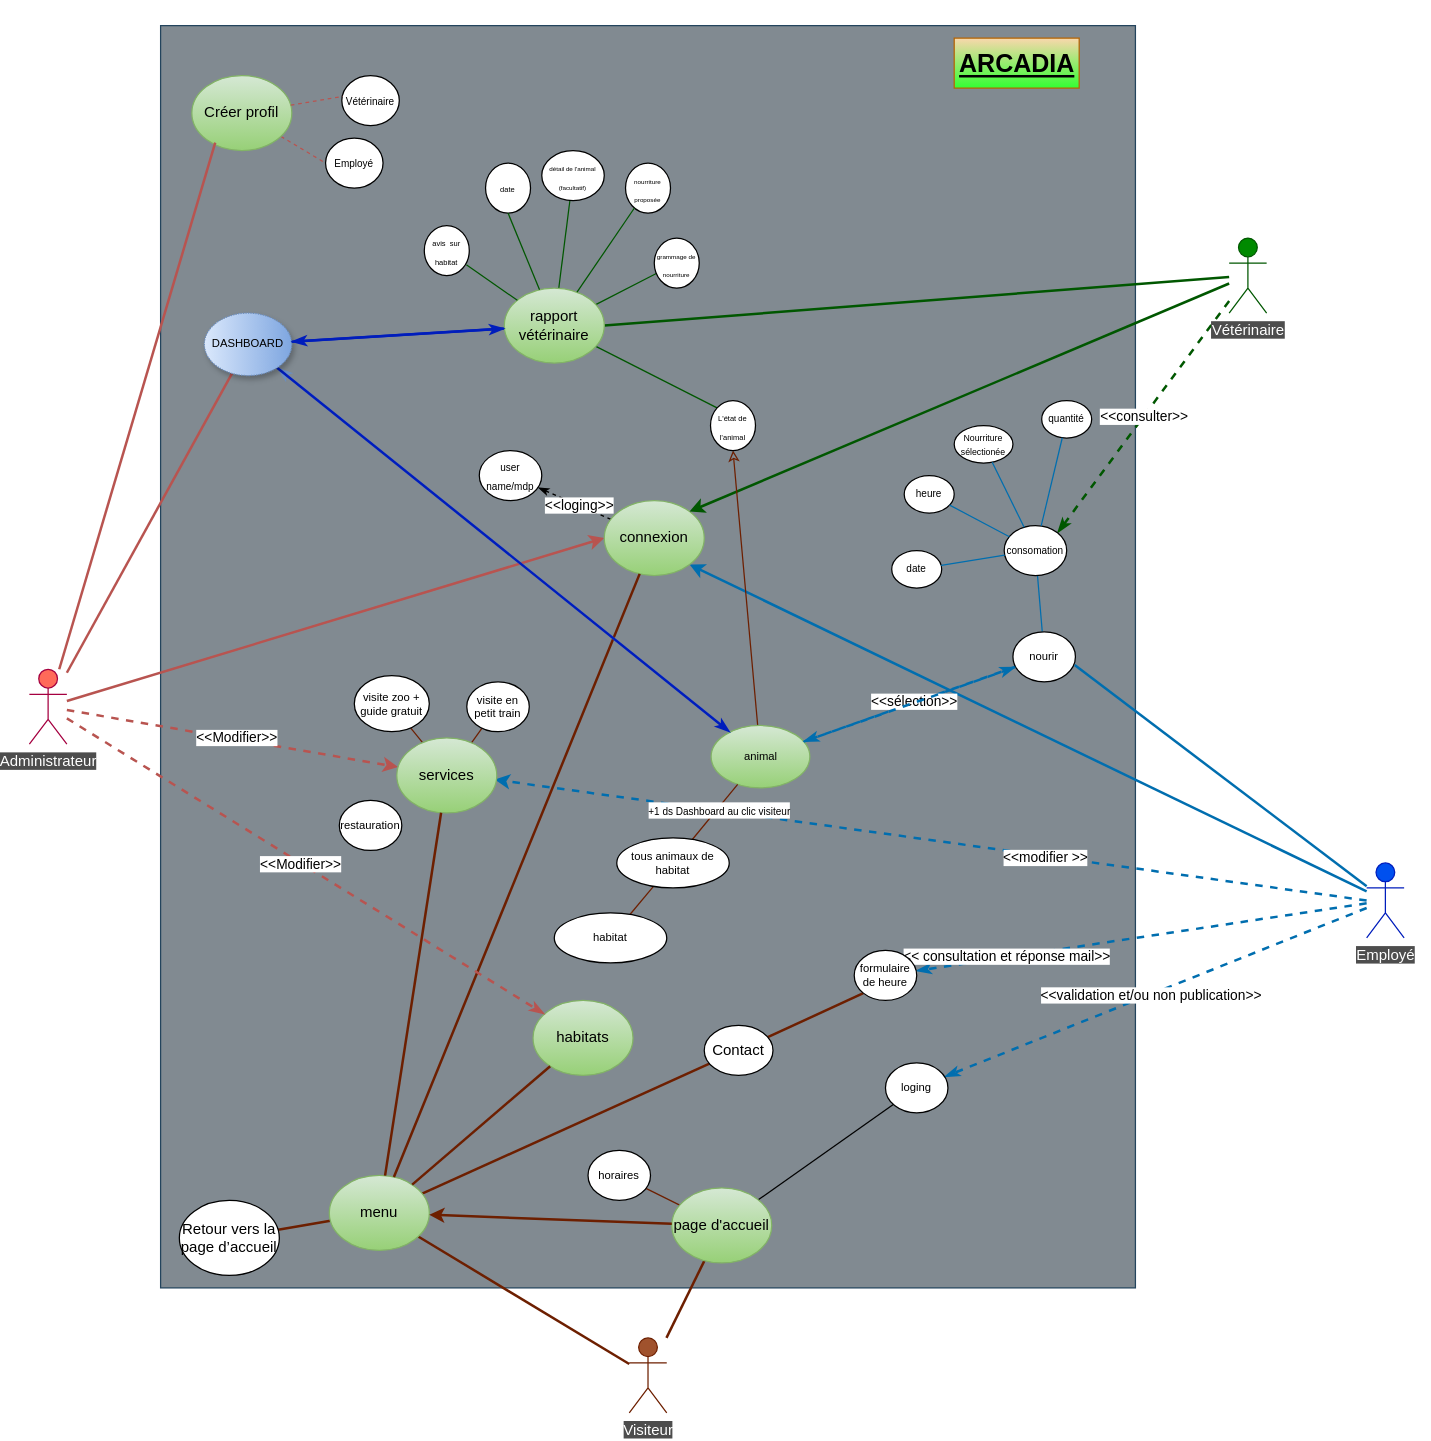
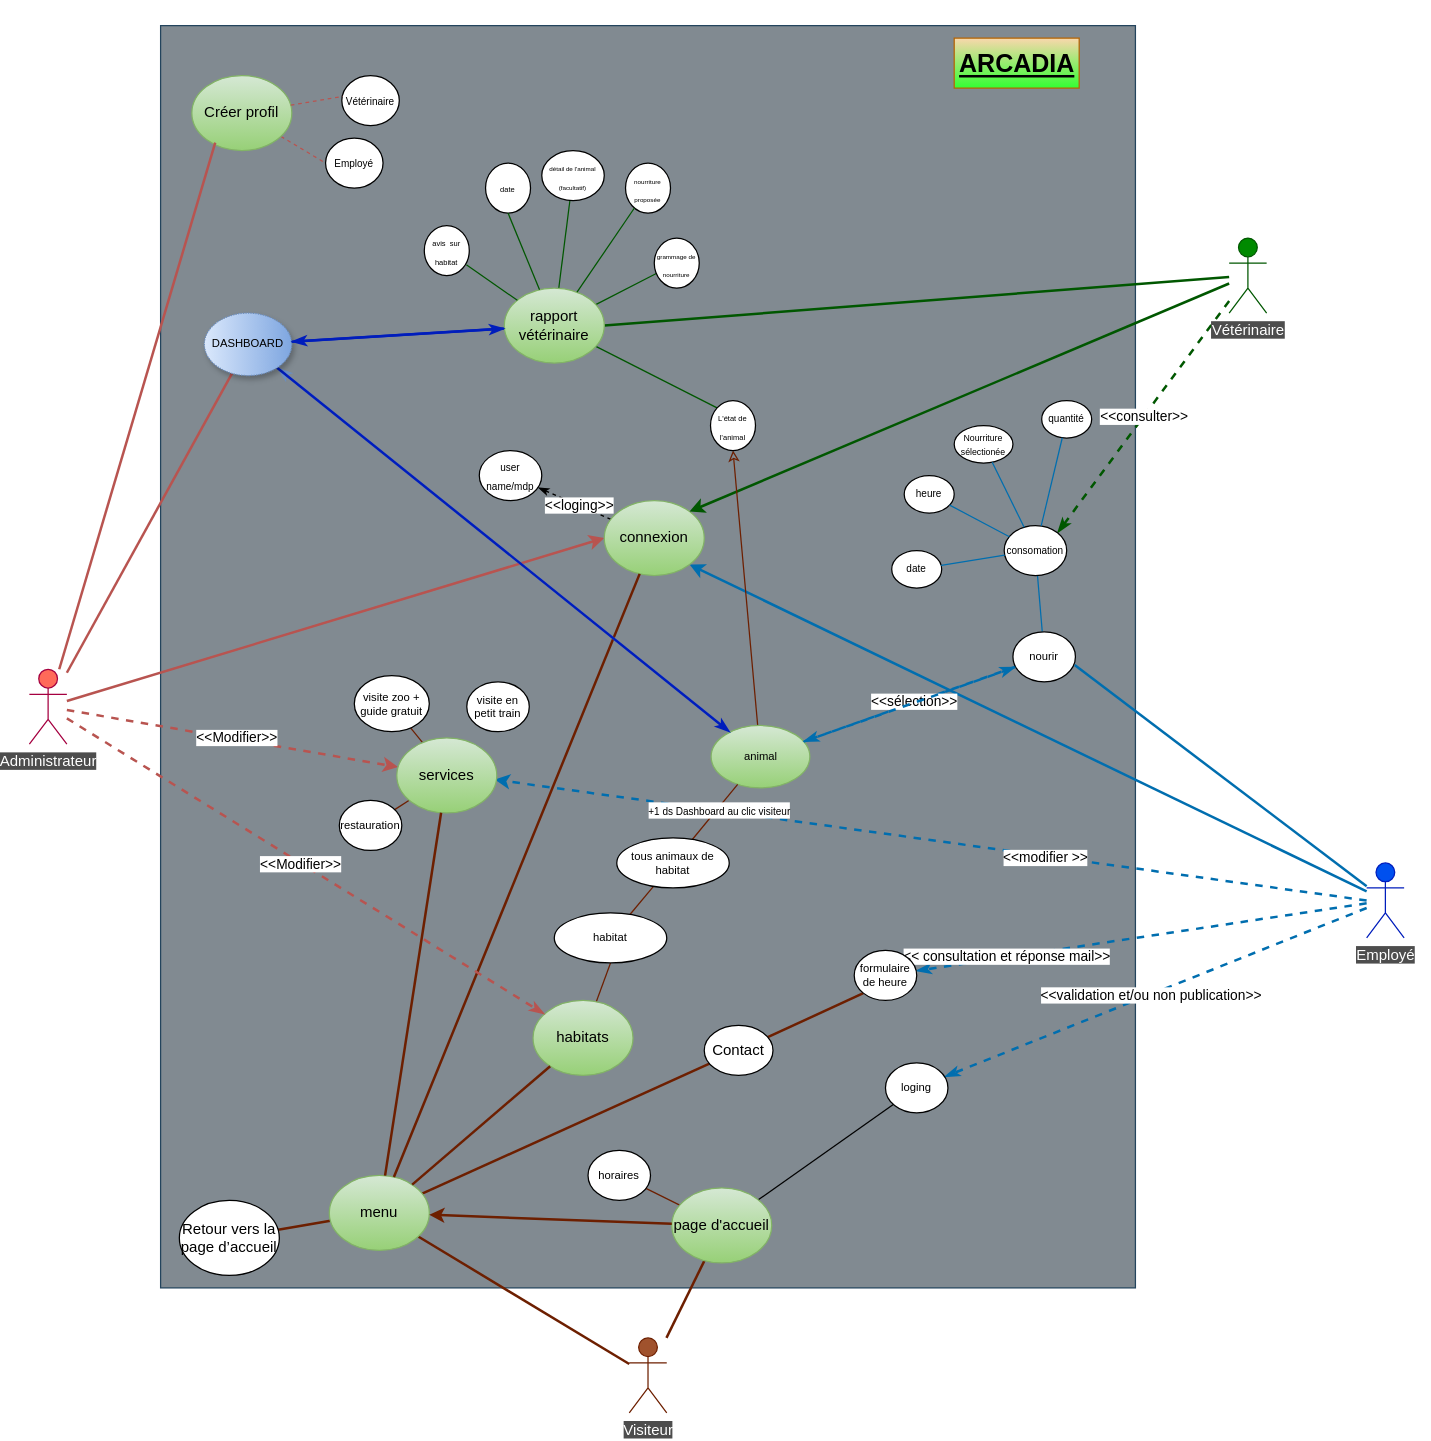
(477, 736) -> none
none -> (402, 805)
none -> (603, 983)
